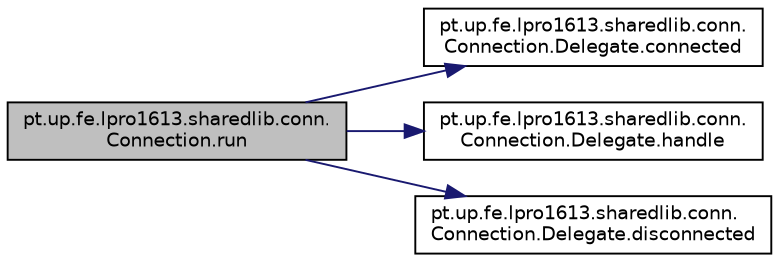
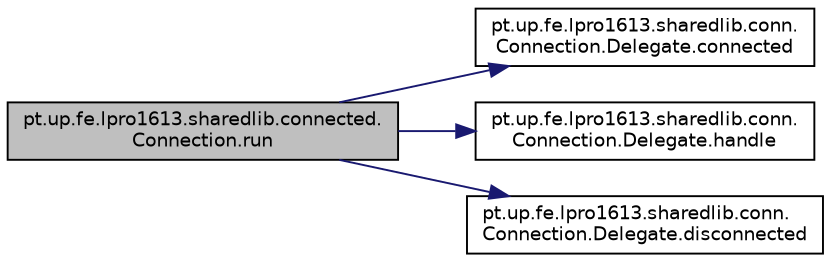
(177, 131) -> (203, 131)
